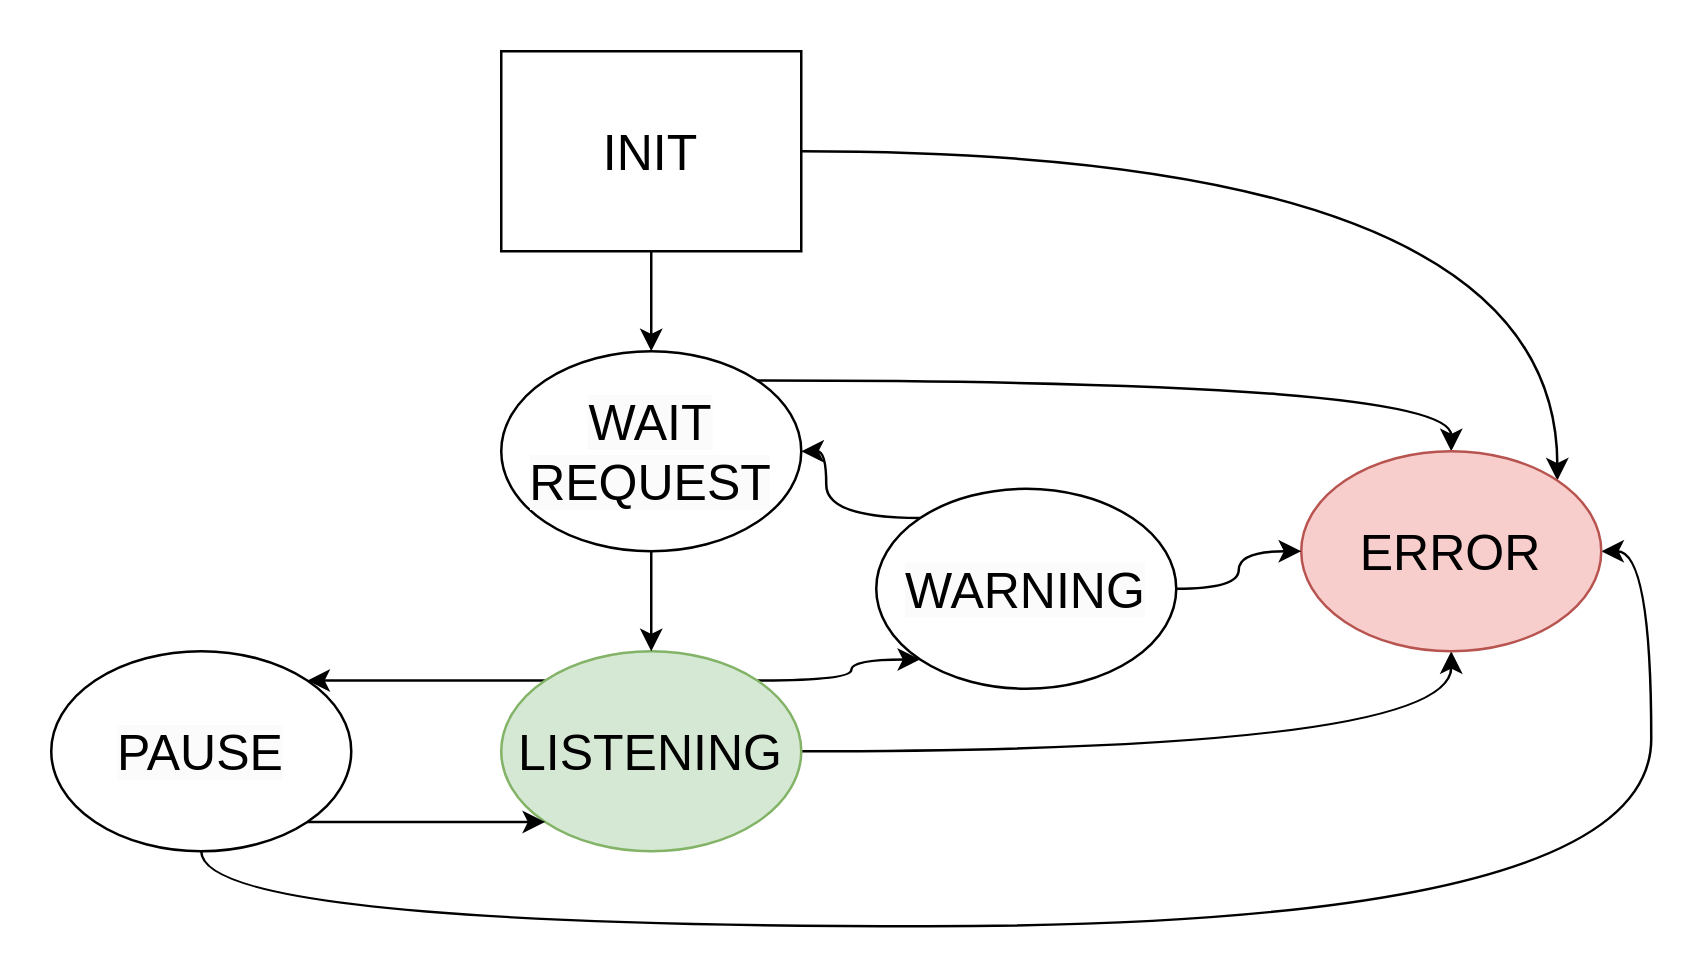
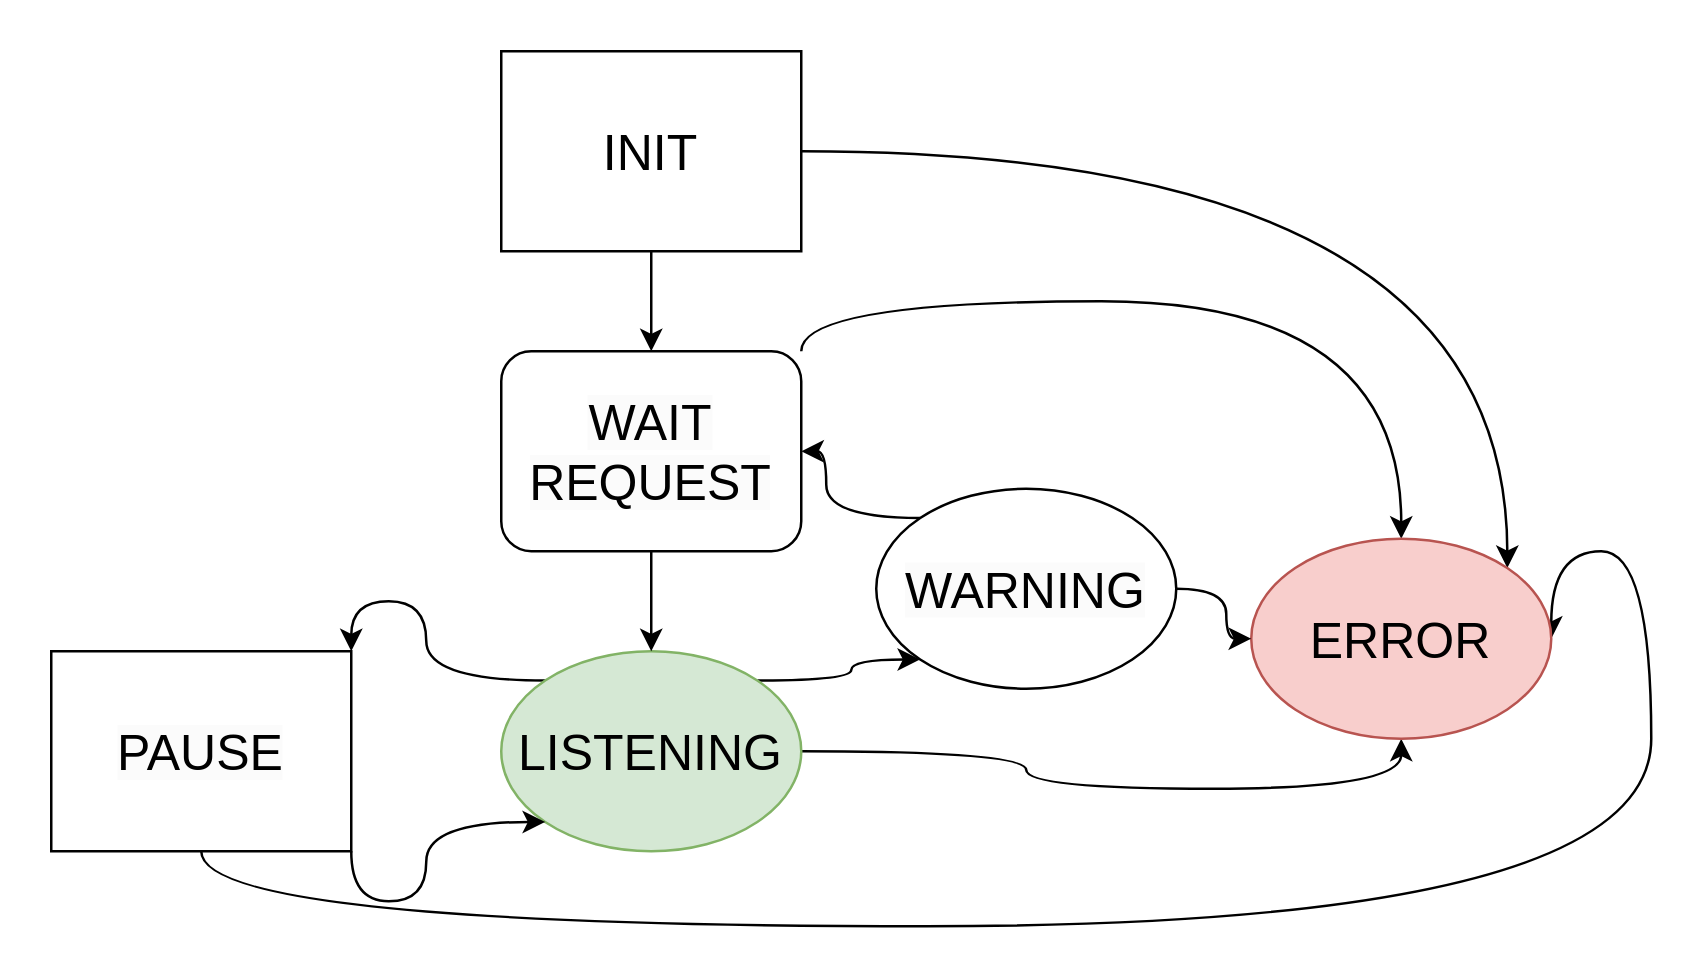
(651, 451) -> (651, 451)
(1451, 551) -> (1401, 639)
(201, 751) -> (201, 751)
